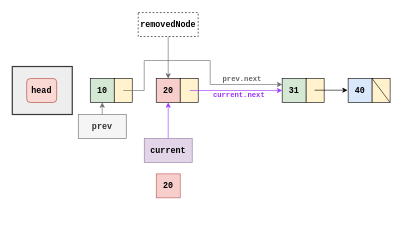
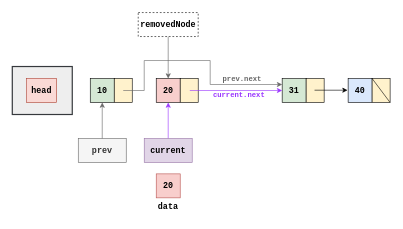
(42, 90) -> (42, 90)
(102, 126) -> (102, 150)
none -> (168, 207)
